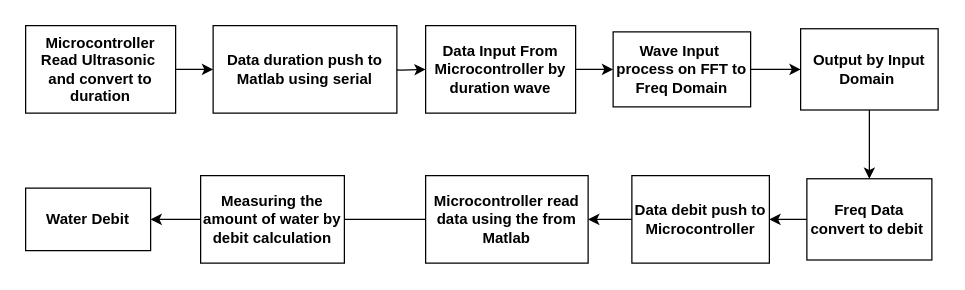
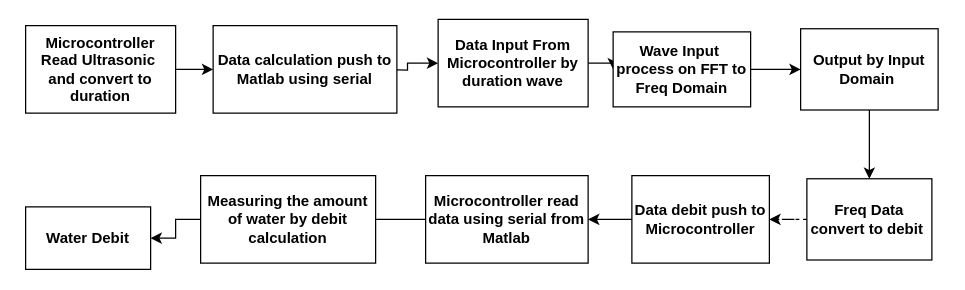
(305, 69) -> (305, 69)
(501, 69) -> (513, 63)
(88, 219) -> (88, 238)
(273, 219) -> (288, 219)
(507, 219) -> (507, 219)
(798, 219) -> (798, 219)
